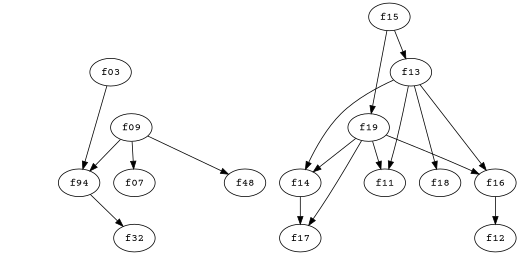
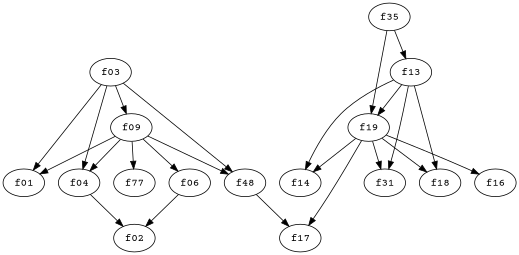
(389, 17) -> (389, 17)
none -> (120, 96)
(451, 124) -> (392, 97)
none -> (175, 125)
none -> (401, 153)
none -> (24, 183)
(79, 183) -> (79, 183)
(134, 183) -> (134, 183)
none -> (190, 183)
(385, 183) -> (385, 183)
(300, 207) -> (270, 208)
(134, 238) -> (134, 238)
(495, 238) -> none
